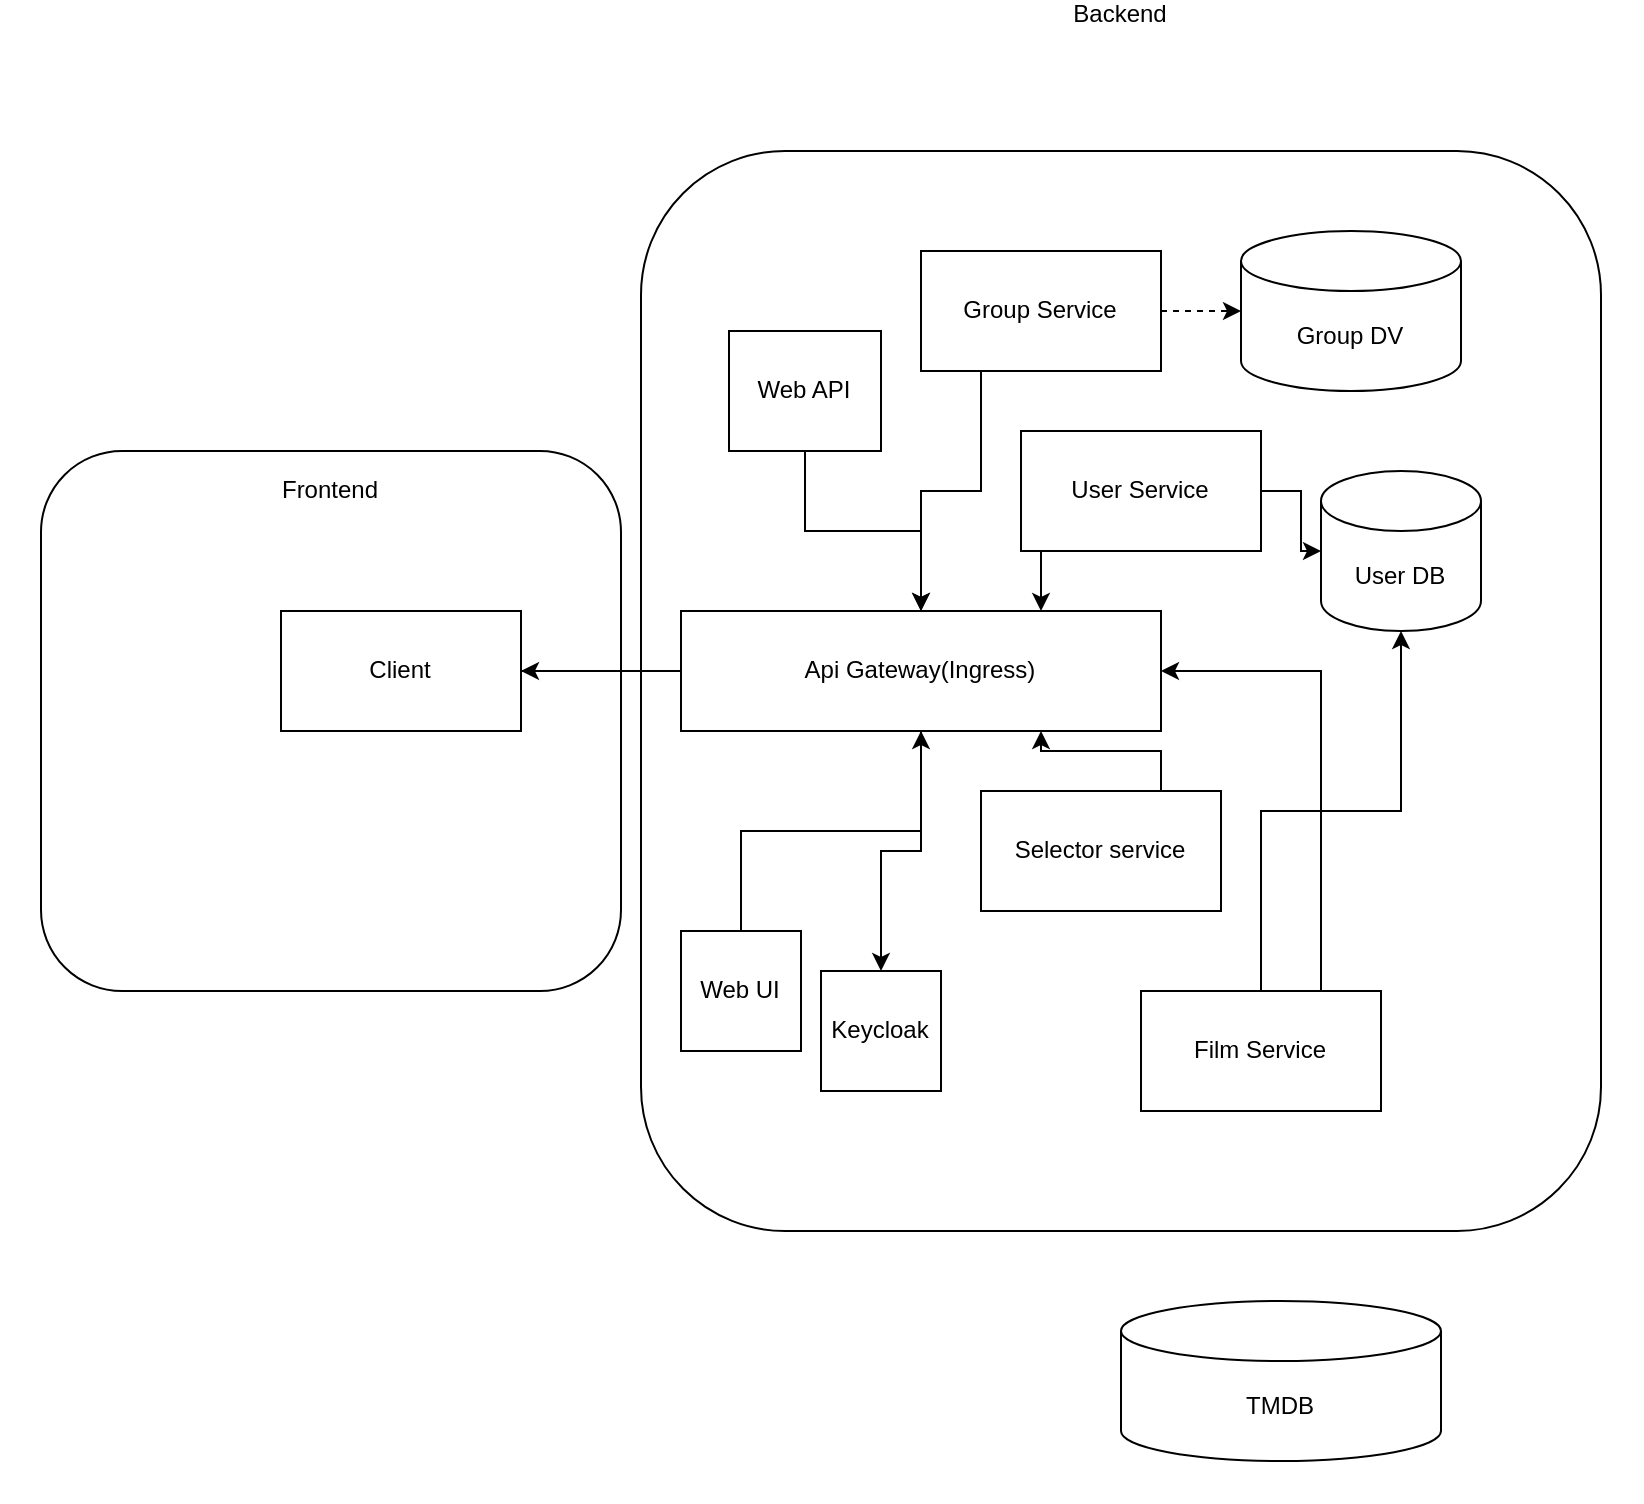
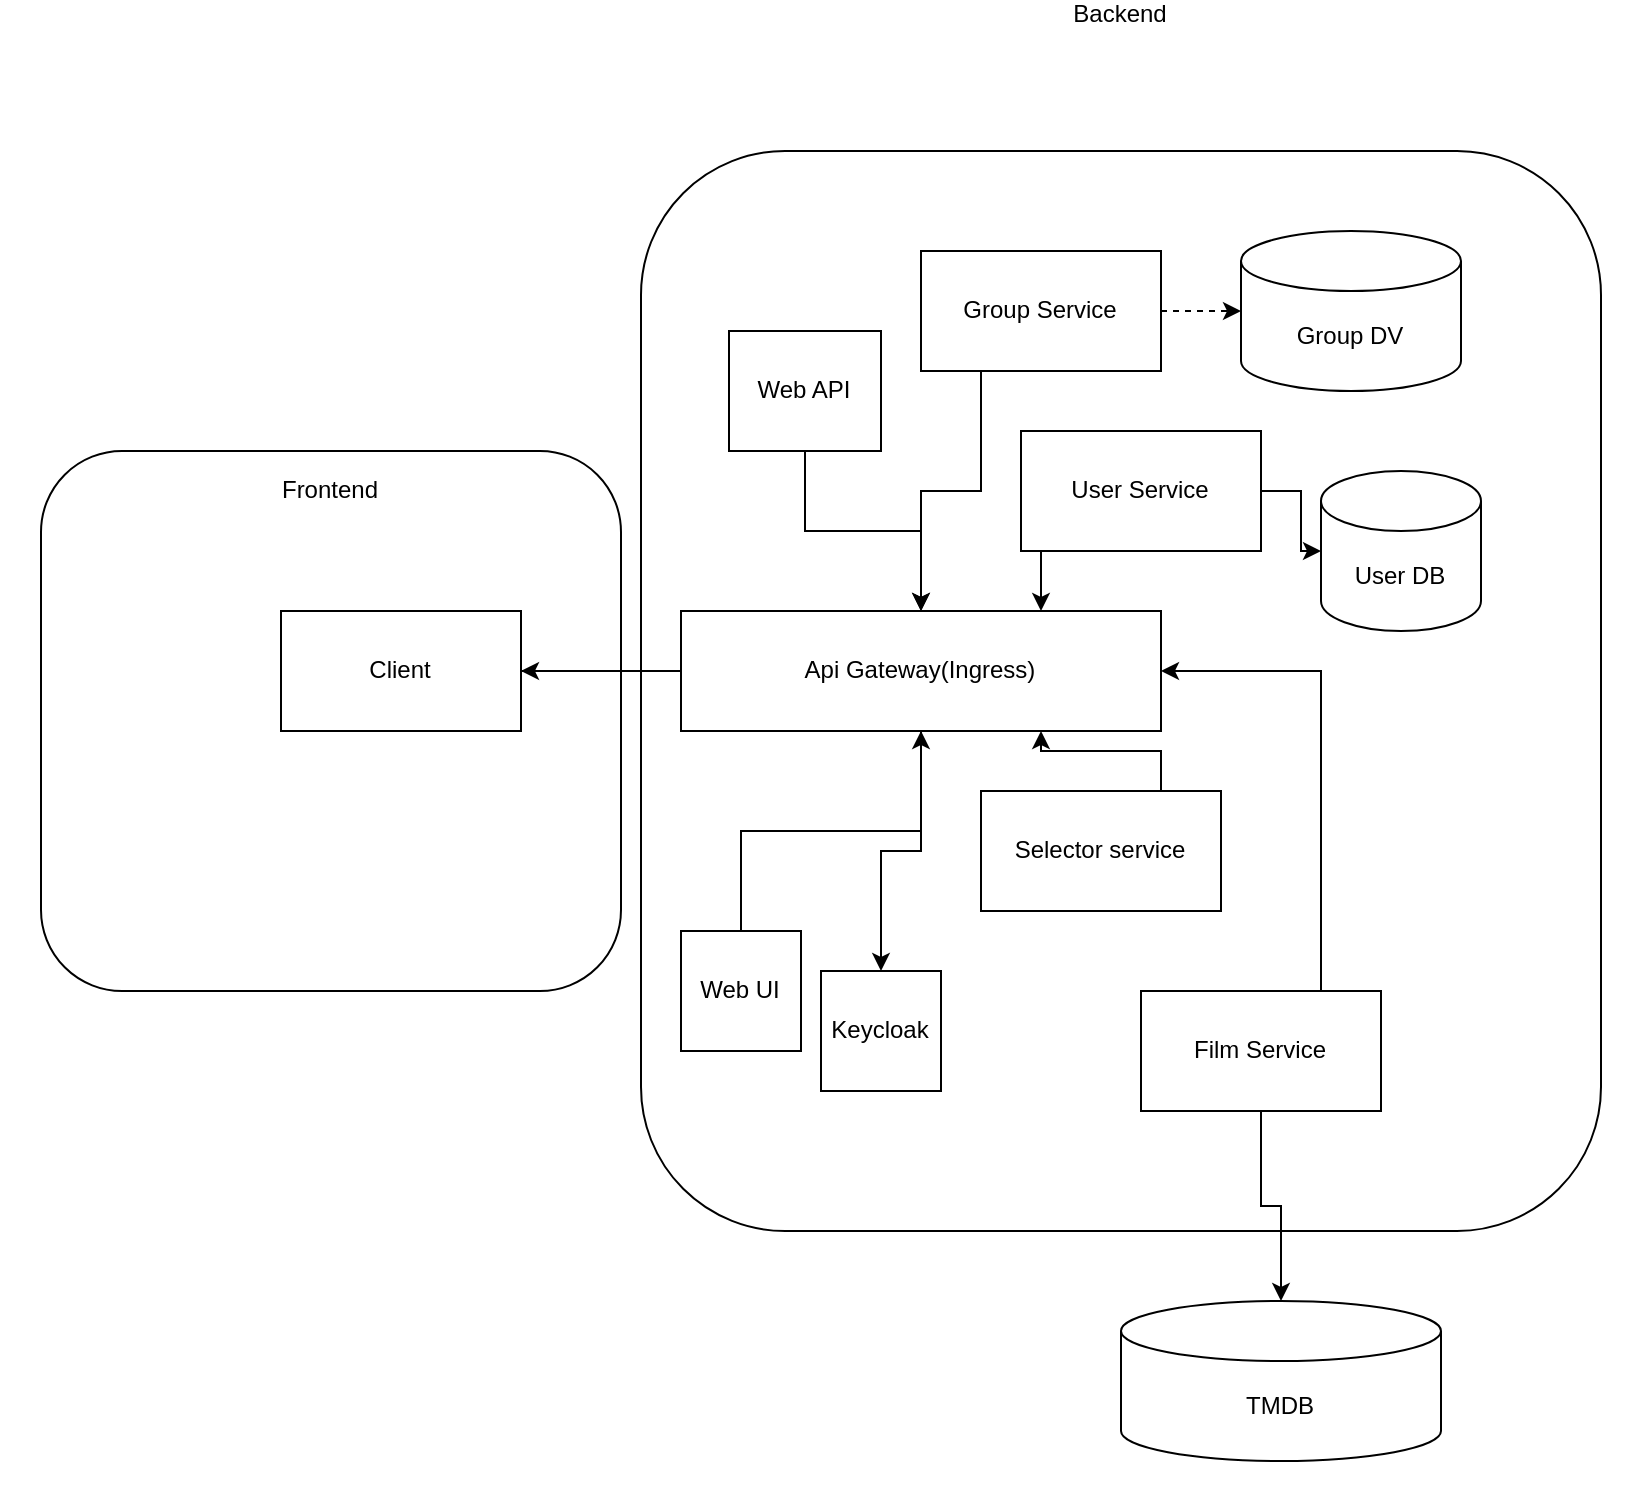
(1324, 811) -> (1264, 1206)
